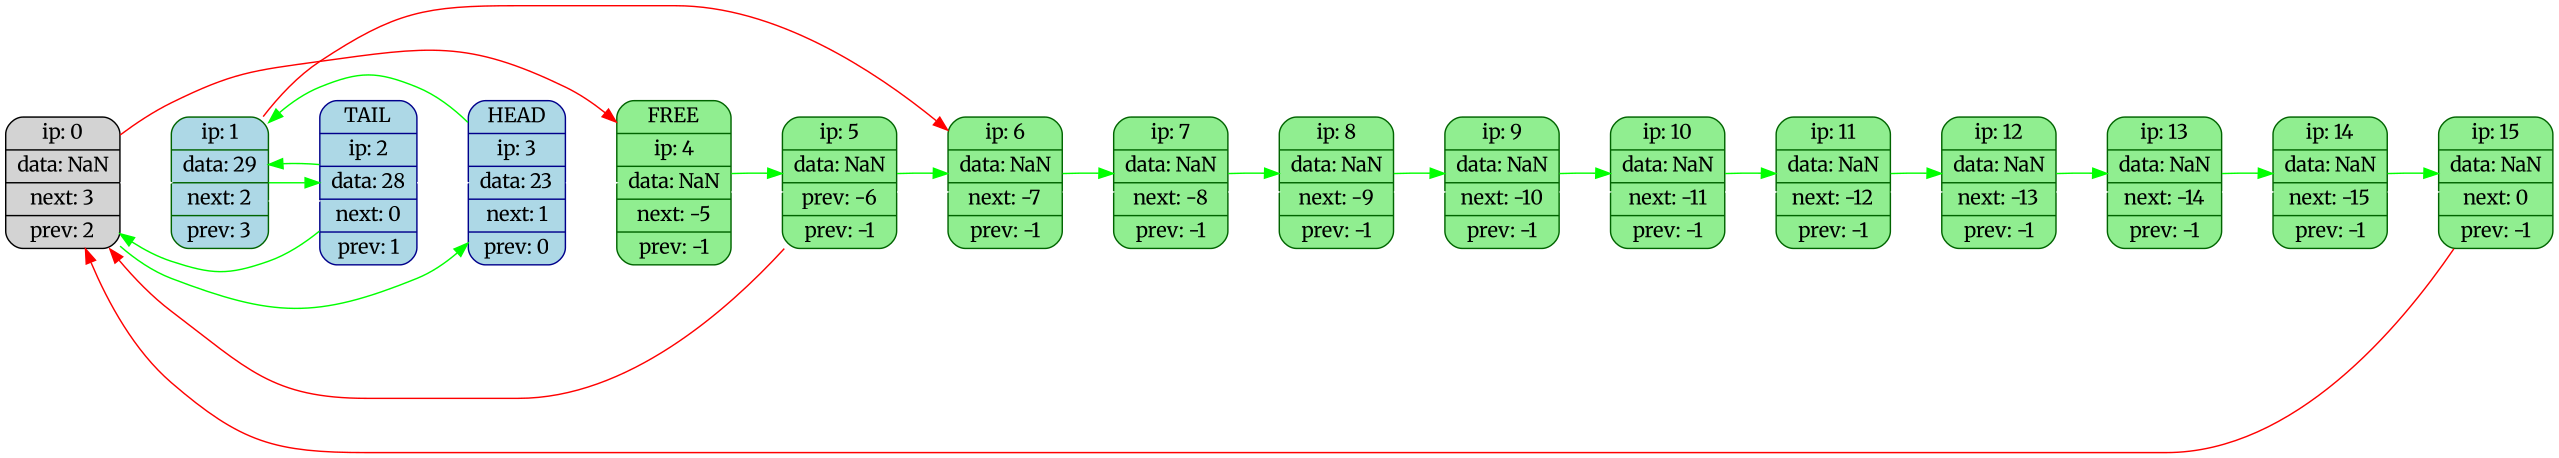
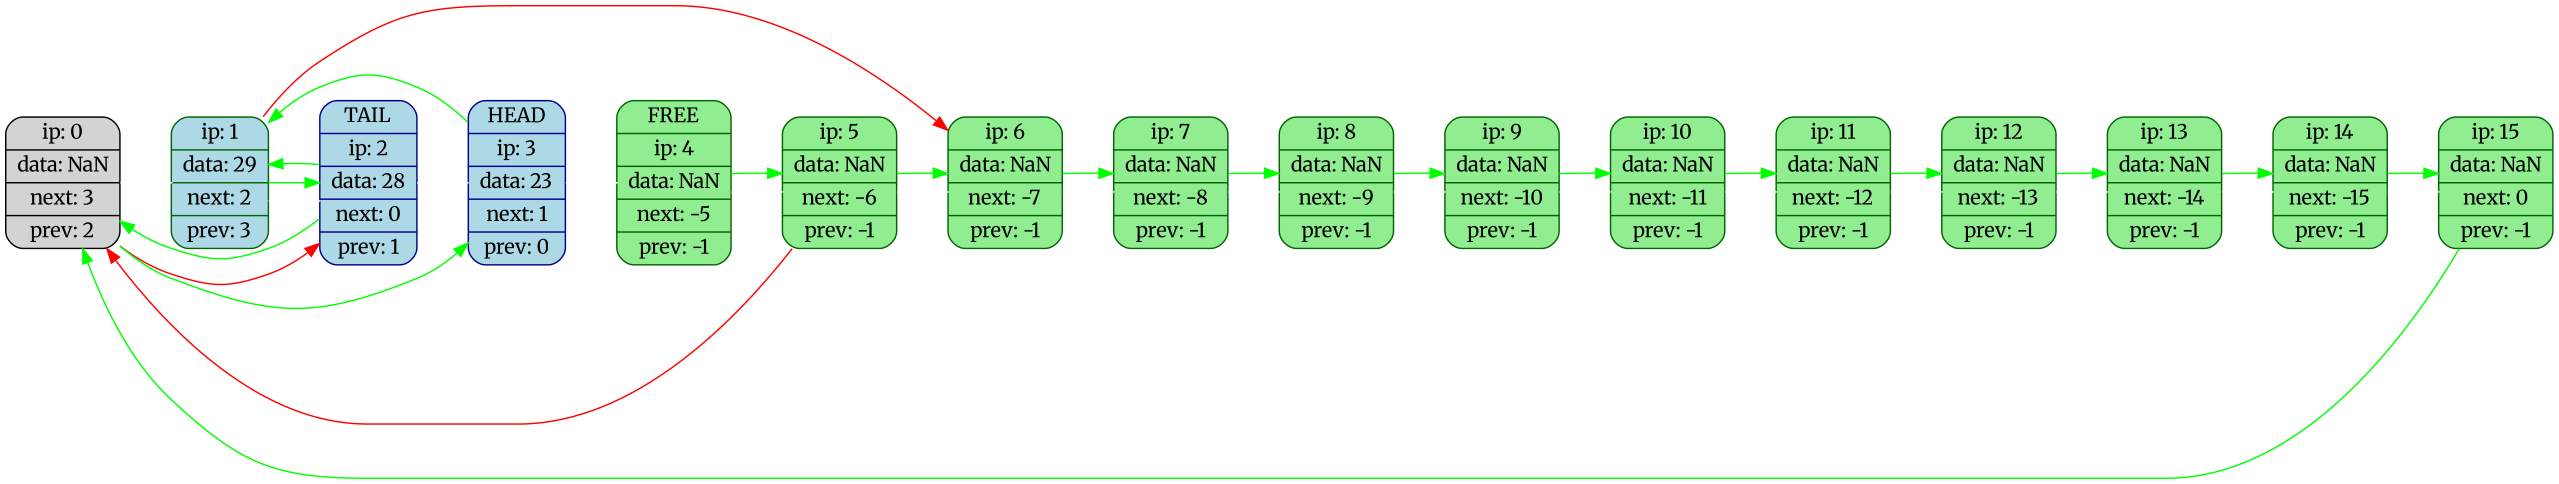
(361, 56) -> (213, 284)
(840, 198) -> (840, 198)
(1269, 453) -> (1271, 478)
